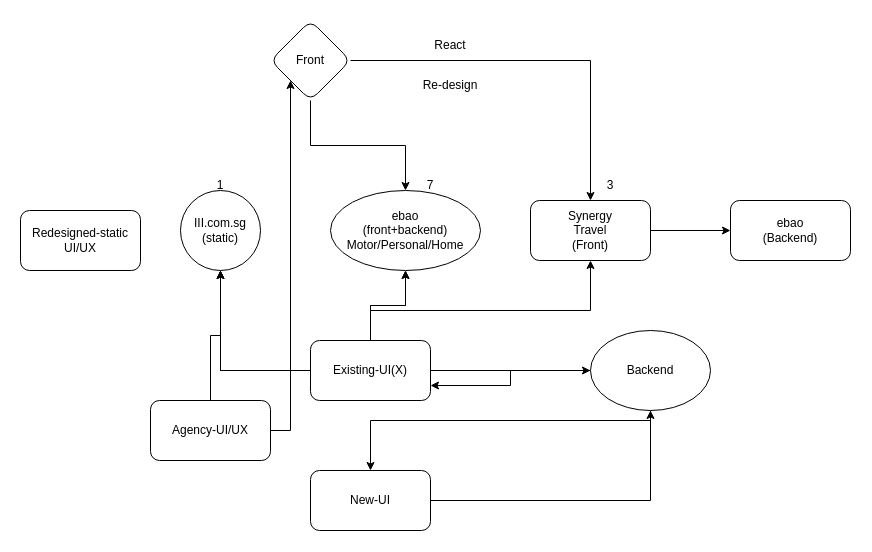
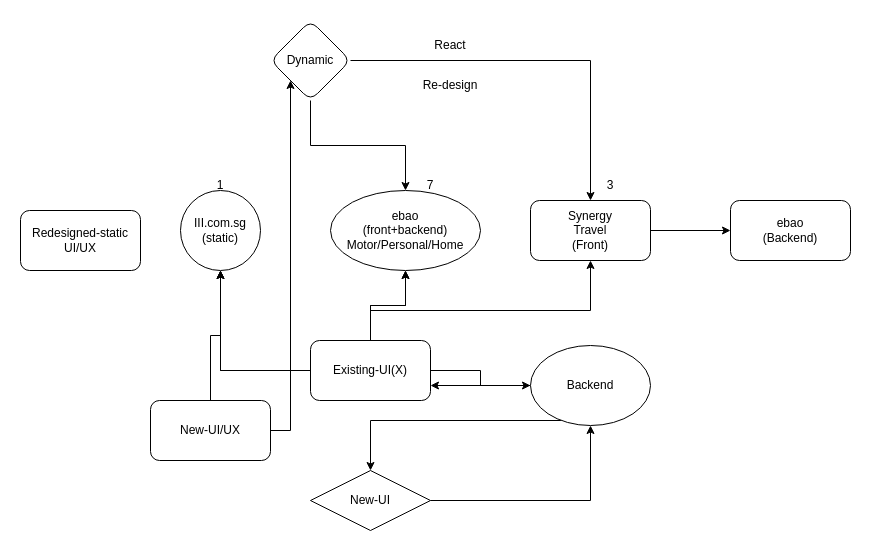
(311, 61) -> (311, 61)
(651, 371) -> (591, 386)
(211, 431) -> (211, 431)
(371, 501) -> (371, 501)
